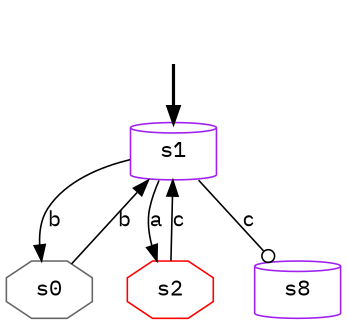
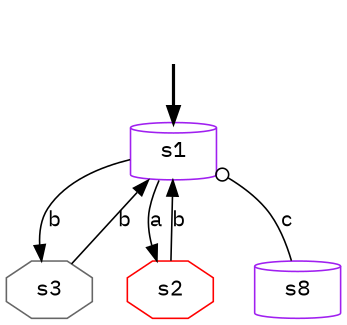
(231, 216) -> (269, 212)
(179, 220) -> (179, 220)
(49, 290) -> (49, 290)
